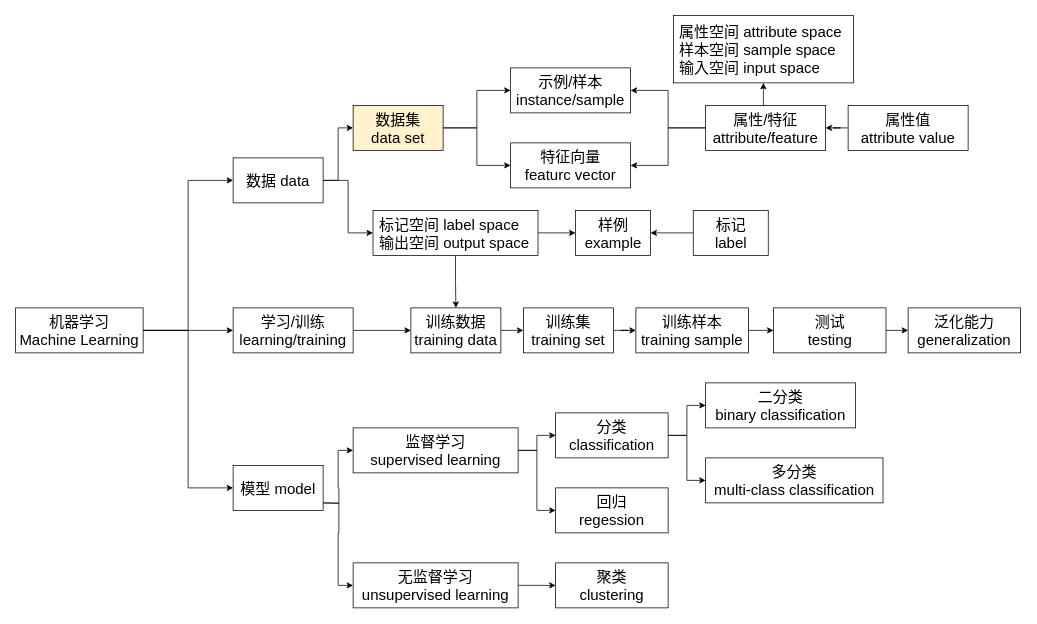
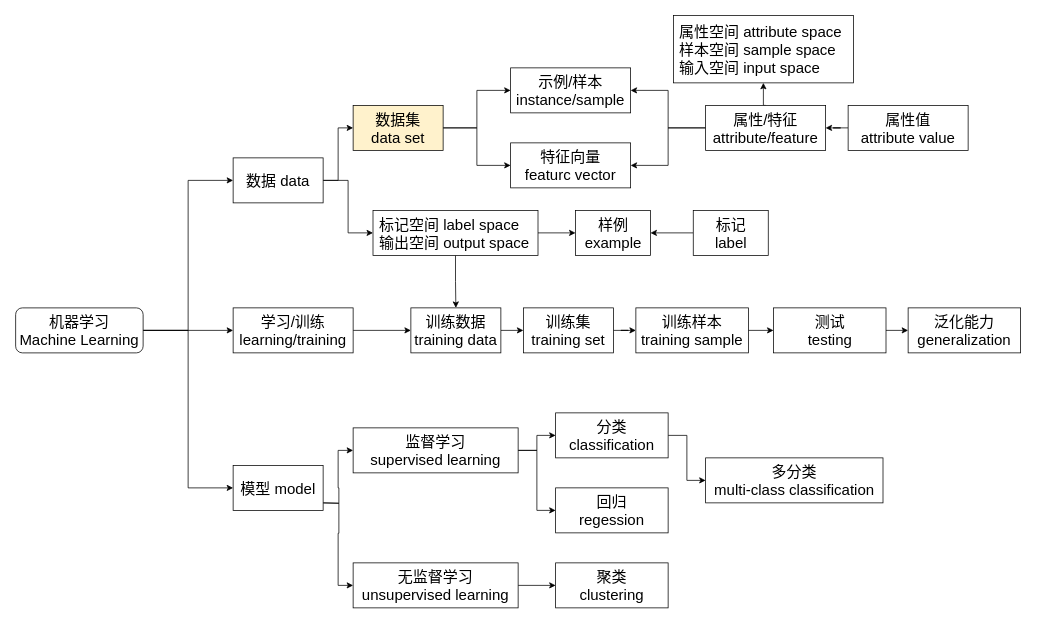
(79, 330) -> (79, 330)
(692, 405) -> none
(780, 405) -> none
